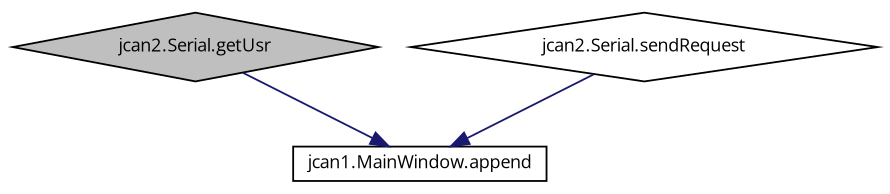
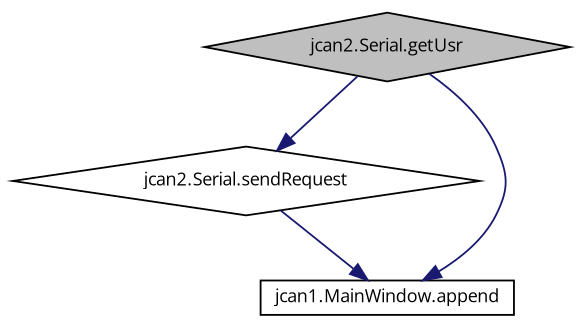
none -> (324, 107)
